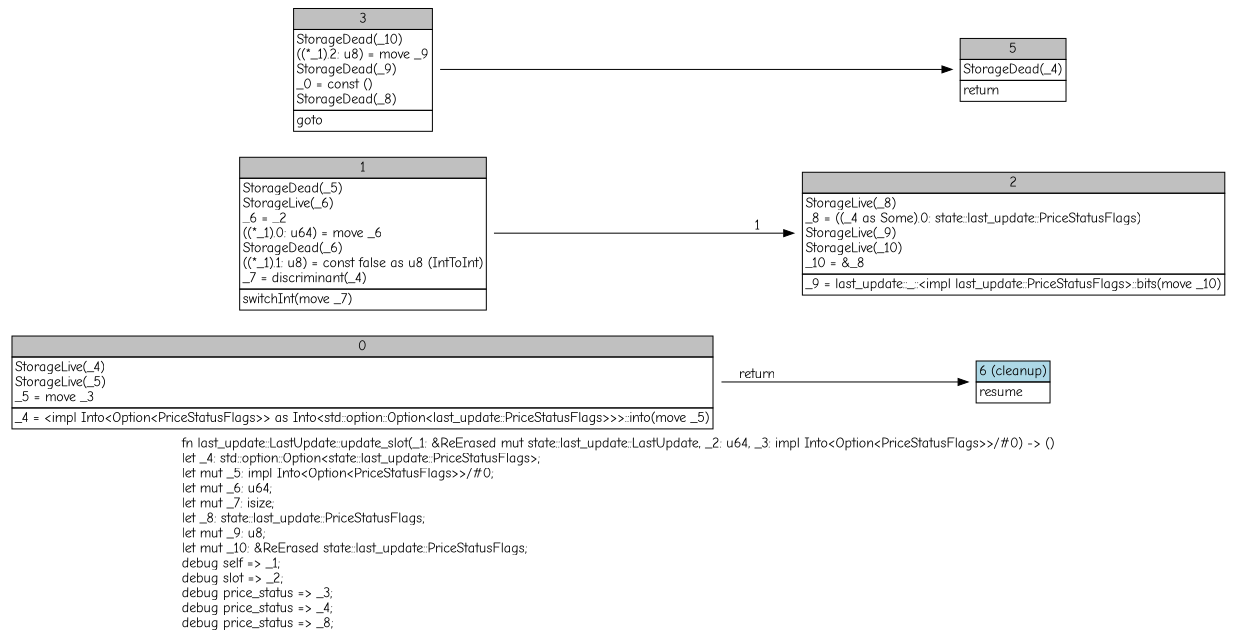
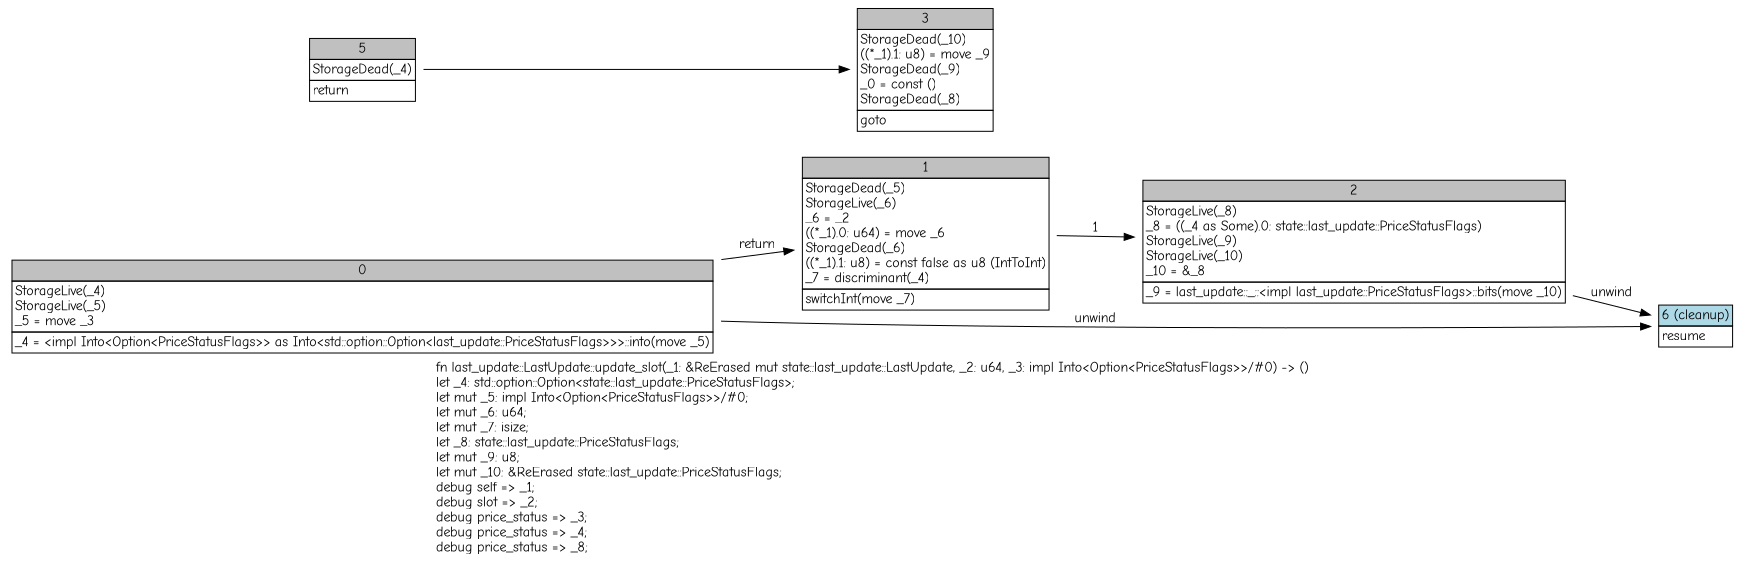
(363, 54) -> (925, 54)
(691, 69) -> (631, 69)
none -> (753, 255)
none -> (1607, 304)
(757, 374) -> (1095, 319)
